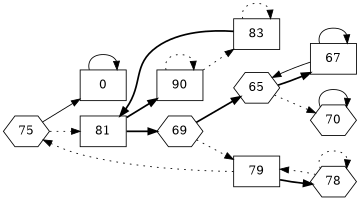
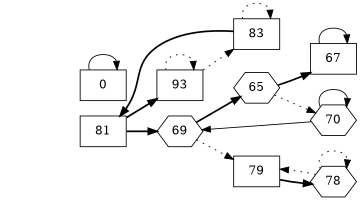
(295, 68) -> none
(180, 85) -> (180, 85)
none -> (261, 125)
(26, 131) -> none
